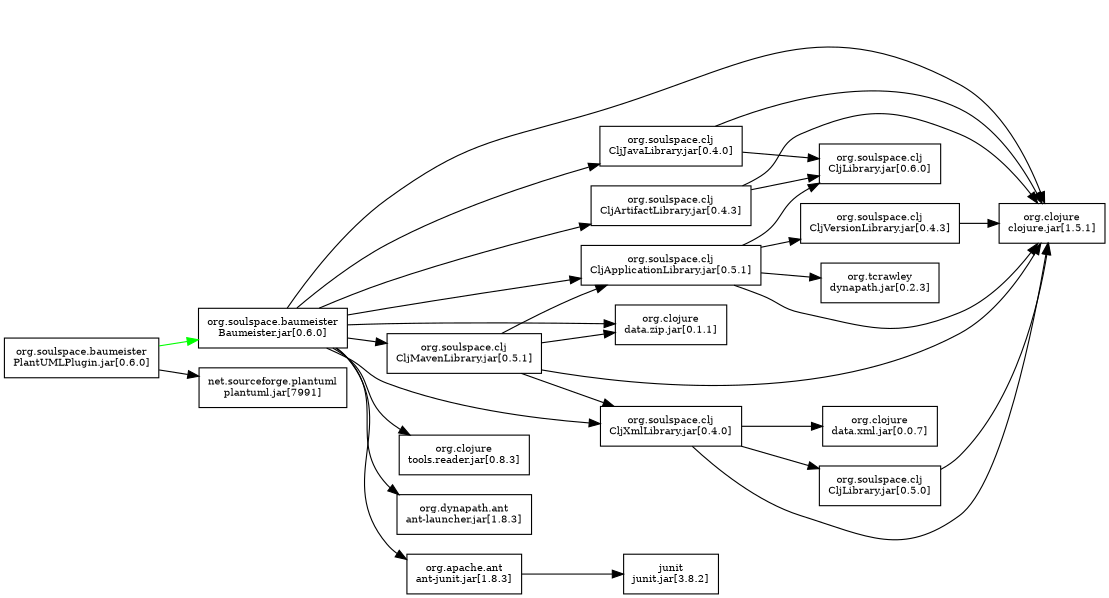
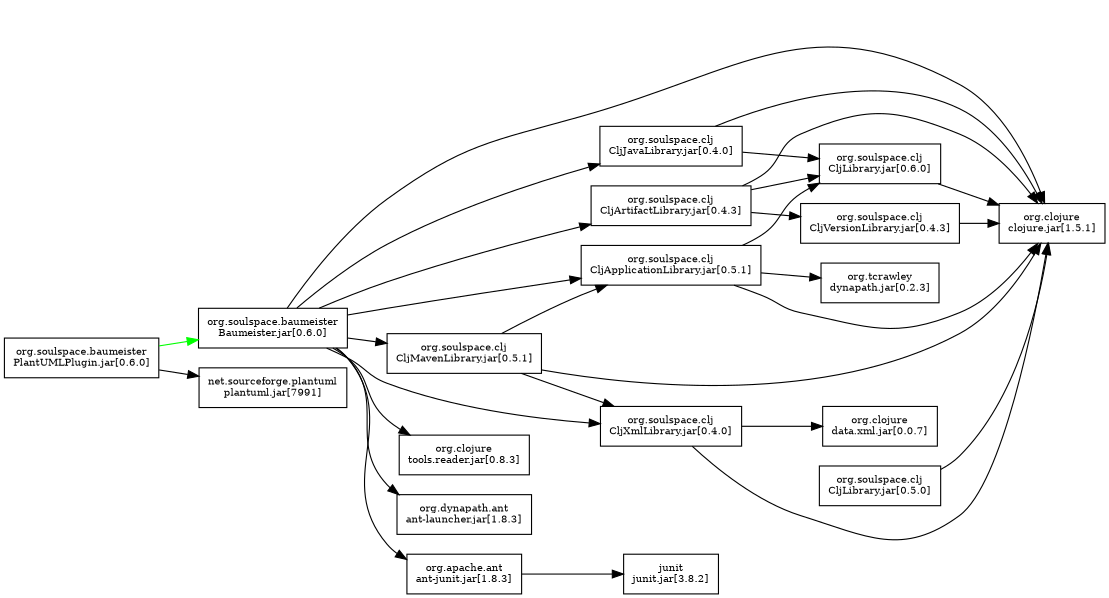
none -> (963, 193)
(775, 244) -> (770, 214)
(671, 325) -> none
(775, 456) -> none
